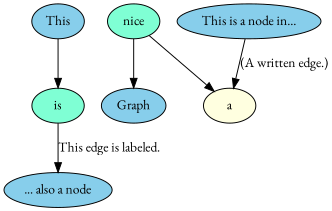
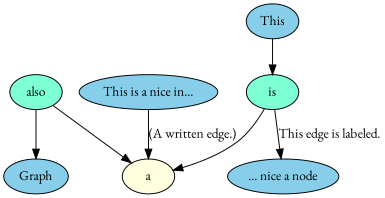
(134, 21) -> (36, 92)
(249, 21) -> (148, 92)
none -> (230, 147)
(58, 190) -> (283, 176)
